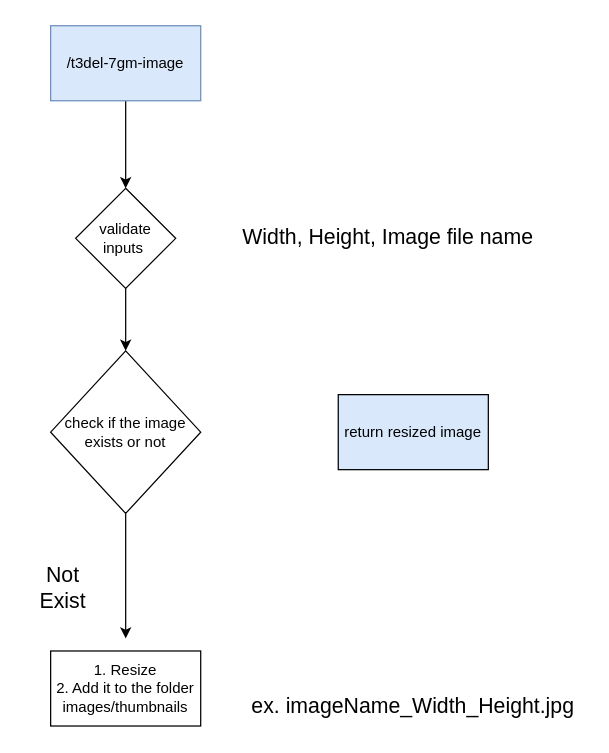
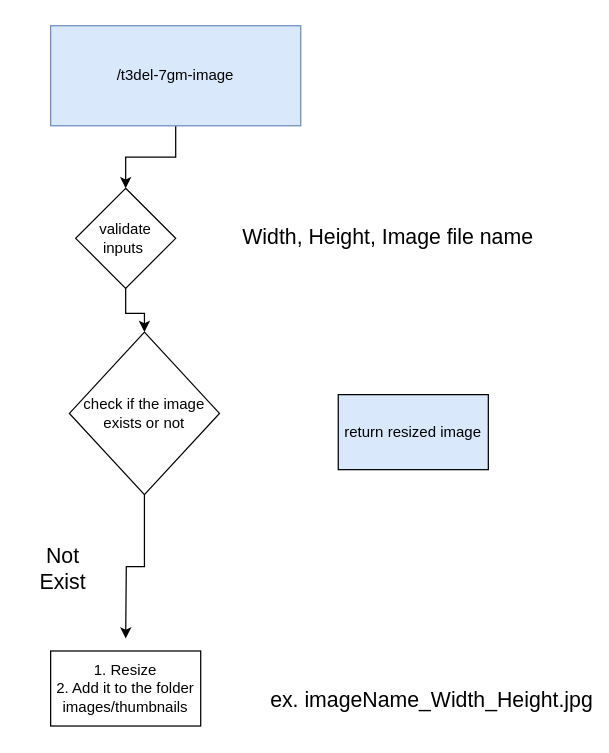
(126, 63) -> (176, 76)
(126, 432) -> (144, 413)
(63, 588) -> (63, 569)
(413, 707) -> (432, 701)
